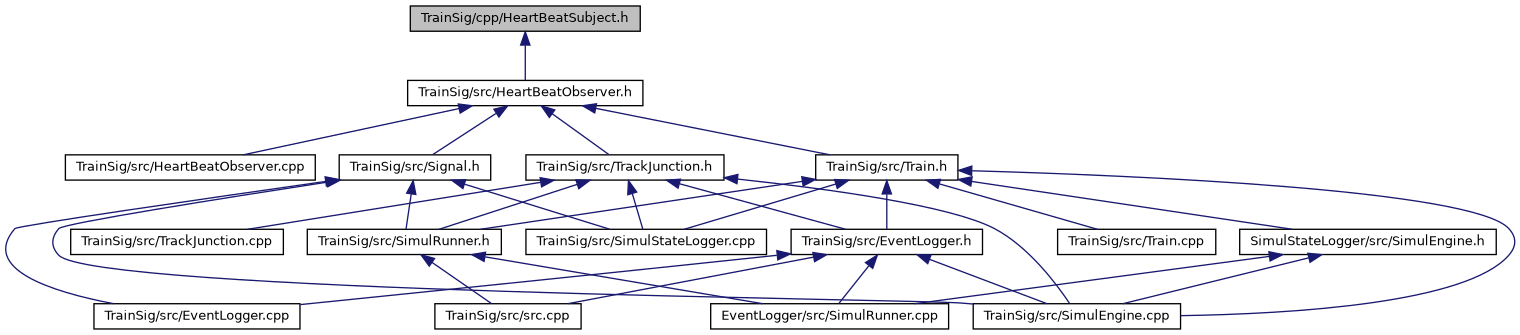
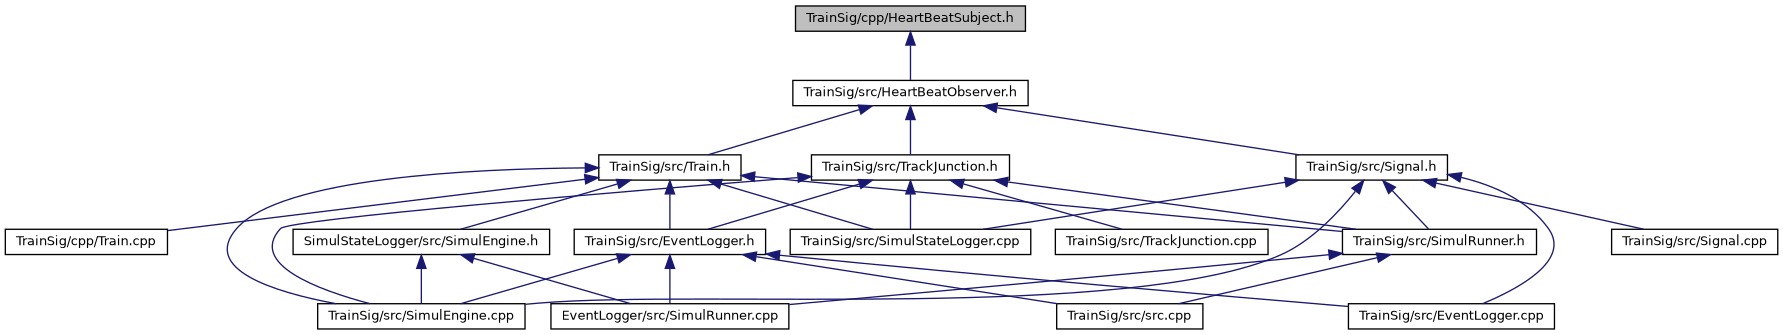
(190, 167) -> none
(1137, 242) -> (86, 242)
none -> (1695, 242)
